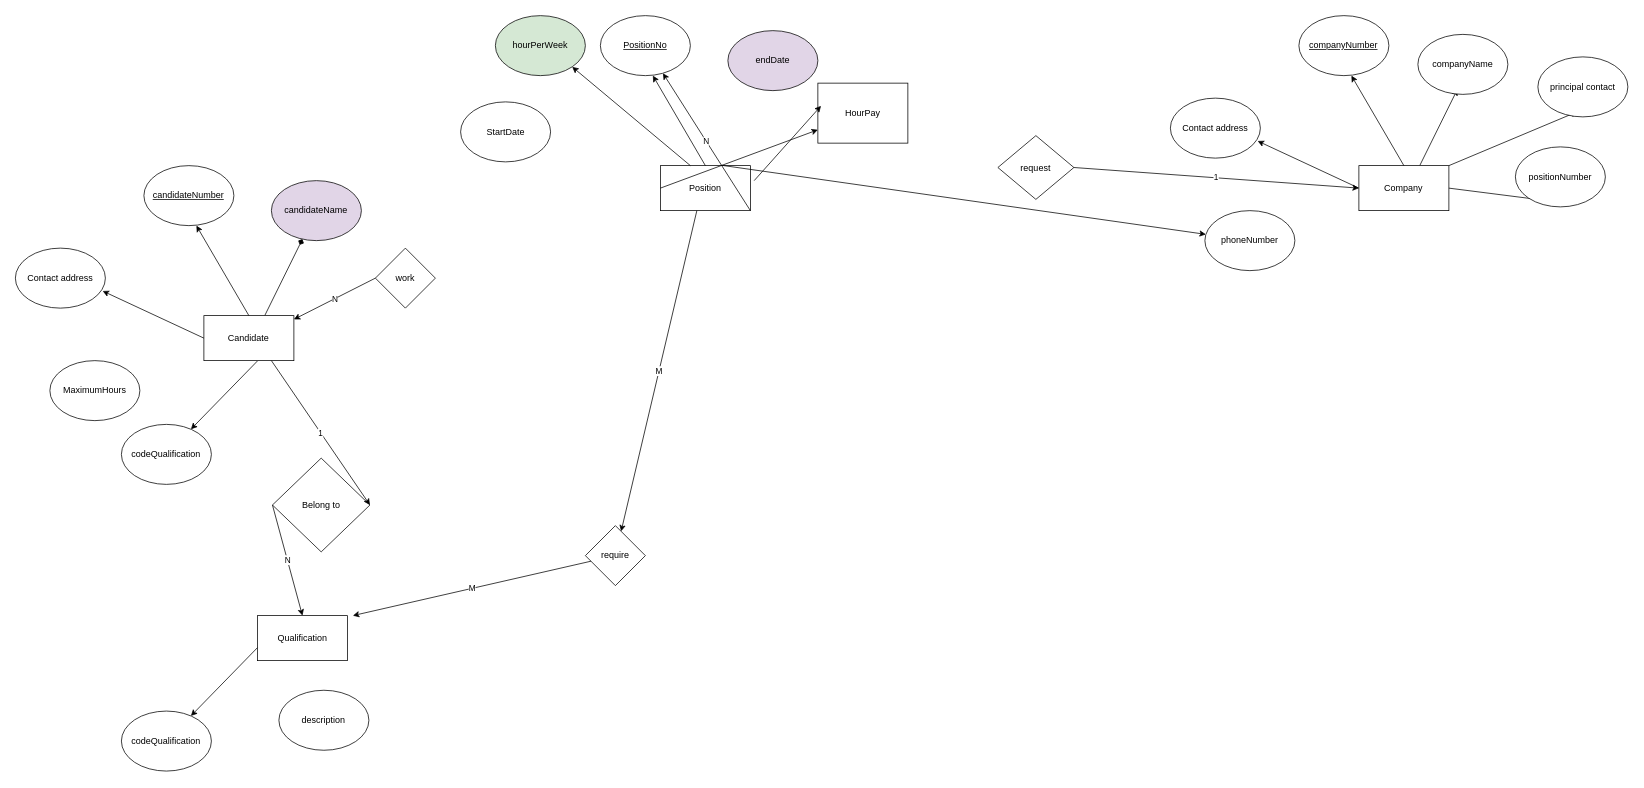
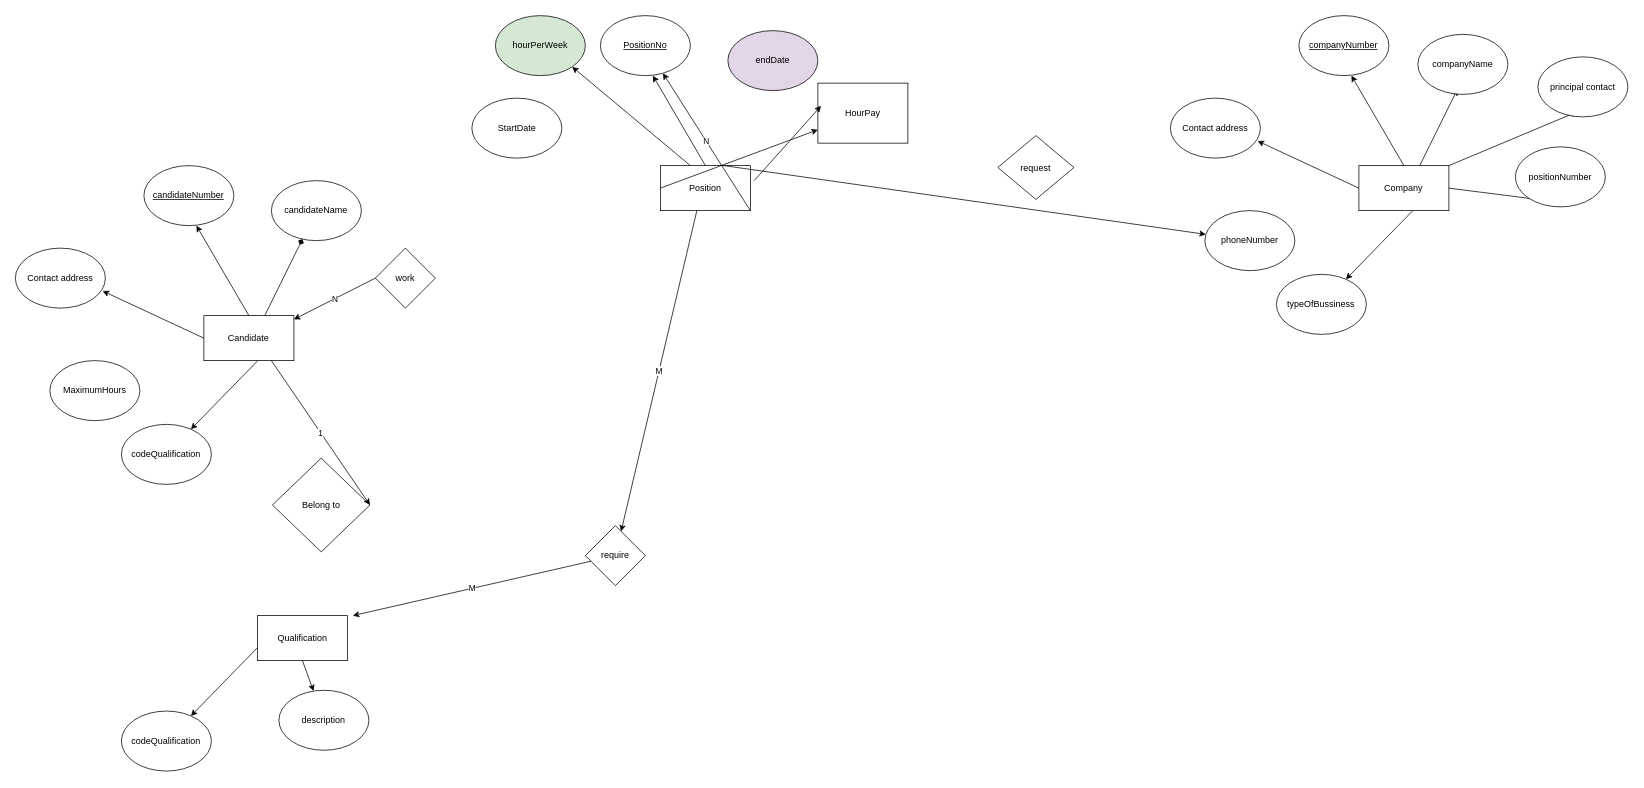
(506, 132) -> (517, 128)
(1214, 177) -> none
(316, 210) -> (316, 210)
none -> (1390, 234)
none -> (1321, 304)
(287, 558) -> none
none -> (307, 673)
